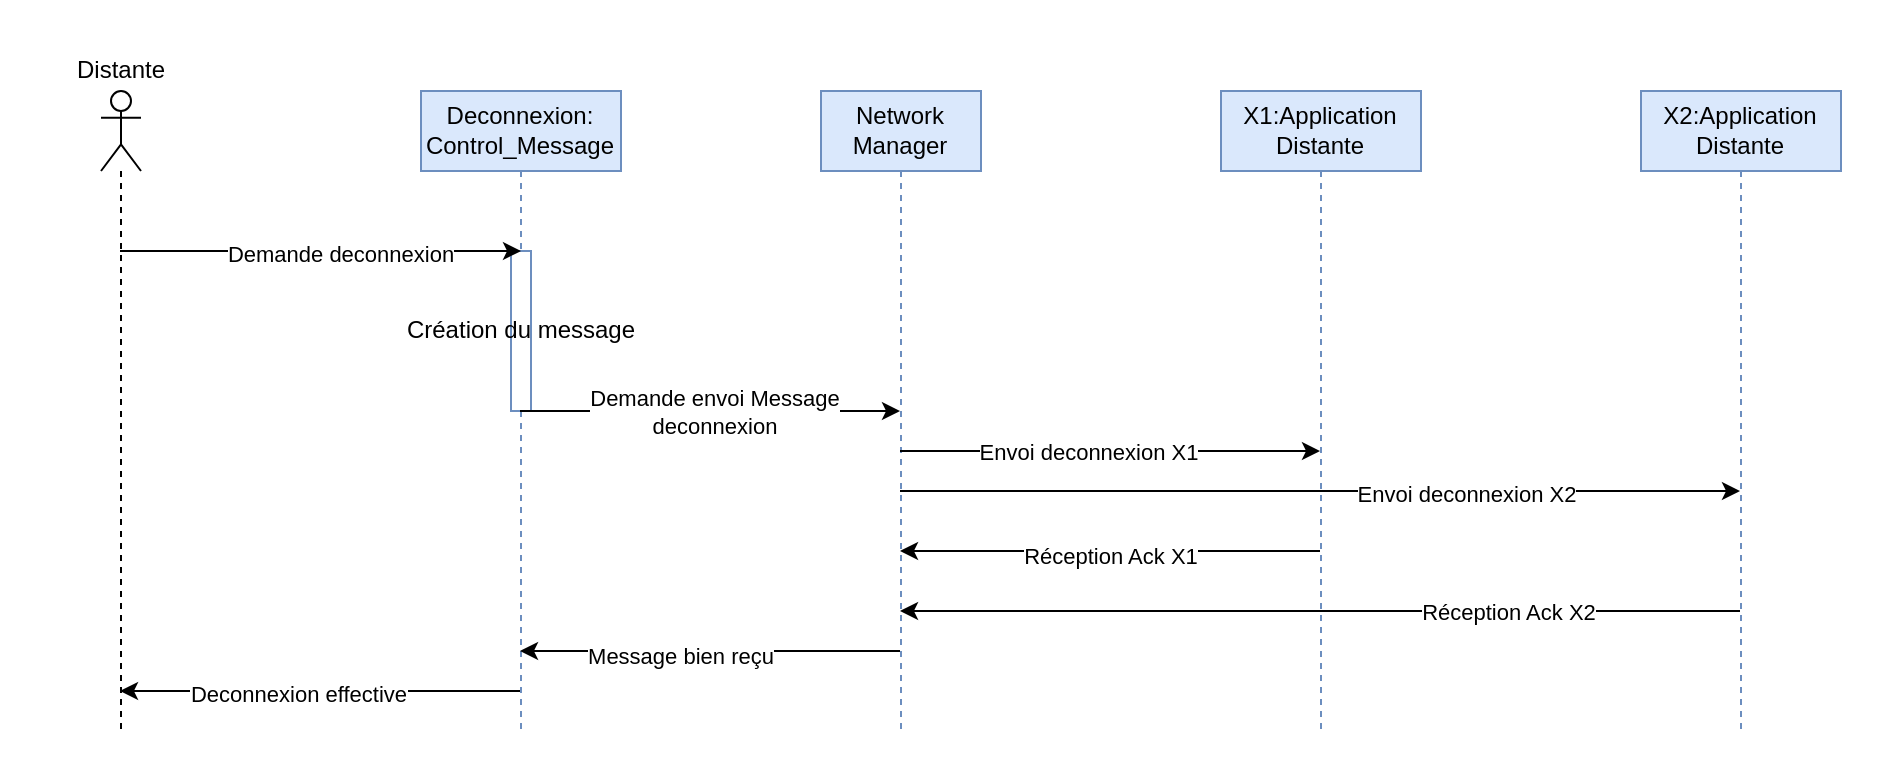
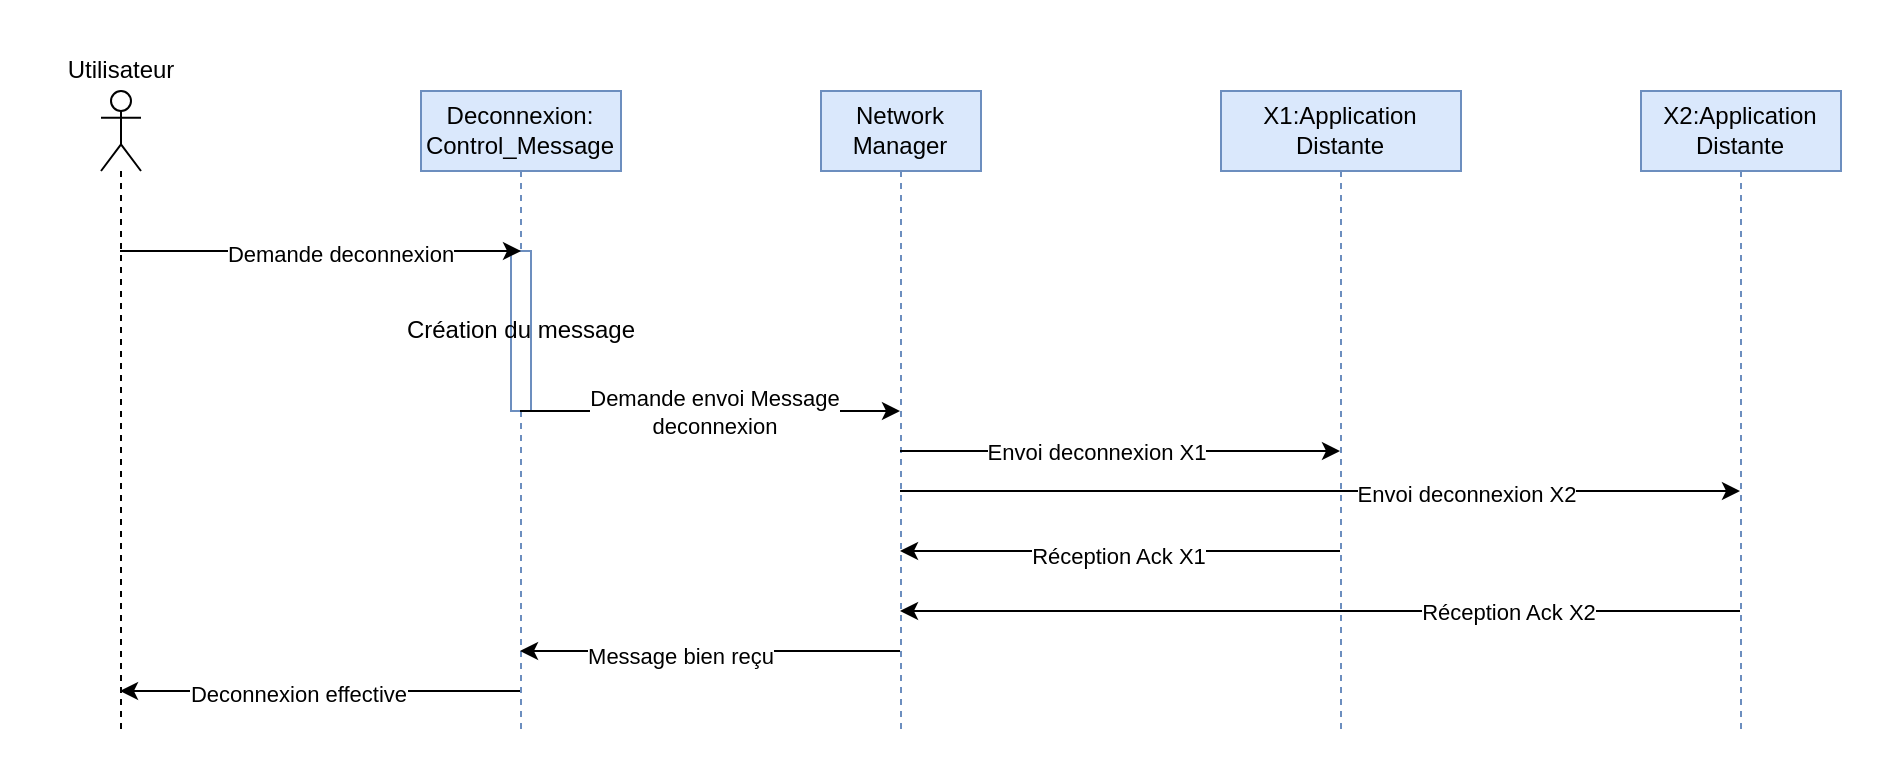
(122, 71) -> (122, 71)
(1321, 411) -> (1341, 411)
